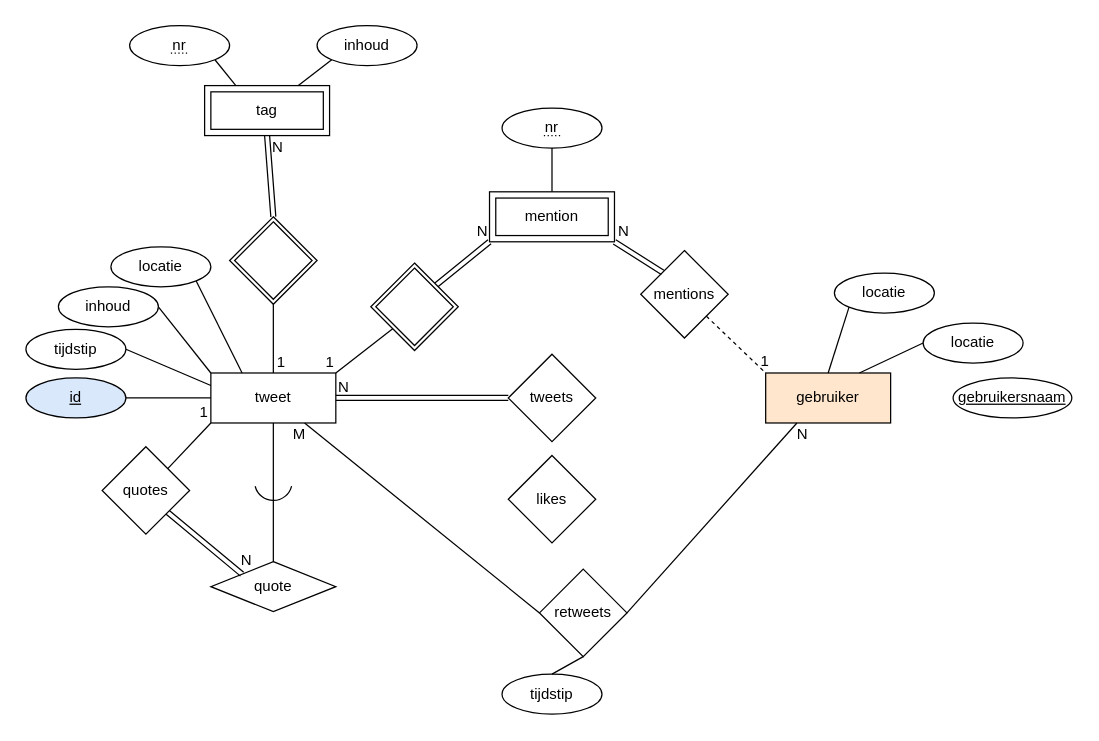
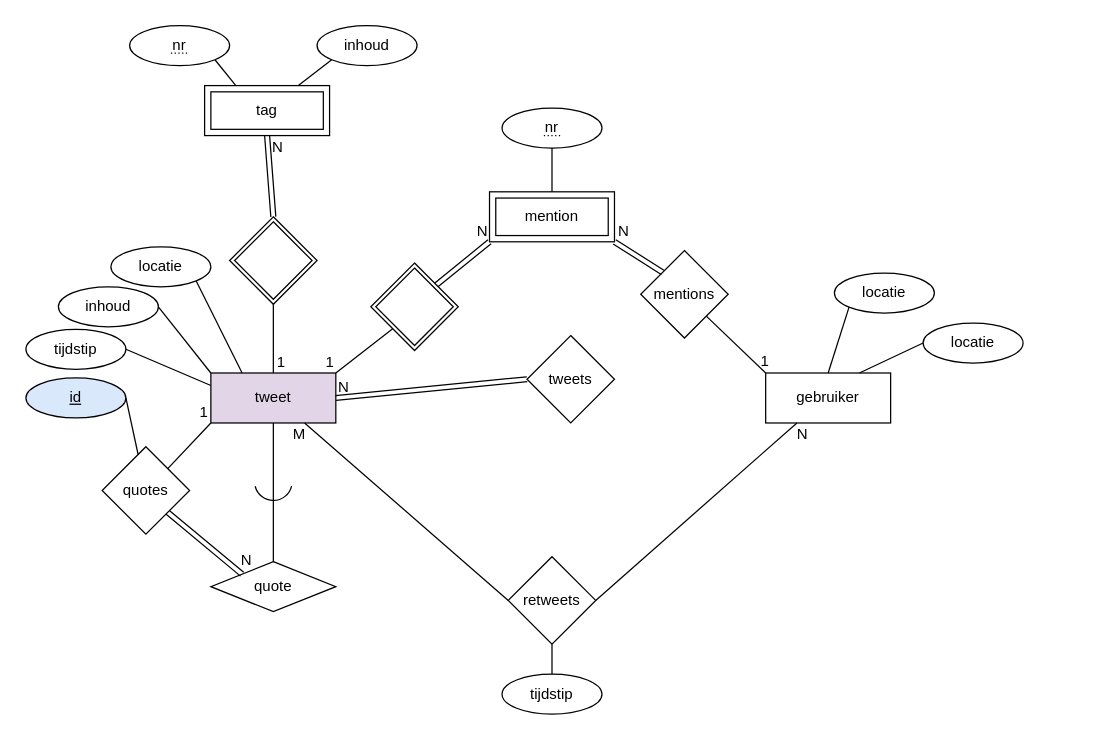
(736, 345) -> (736, 345)
(168, 398) -> (132, 426)
(273, 398) -> (273, 398)
(552, 398) -> (571, 379)
(828, 398) -> (828, 398)
(1013, 398) -> none
(552, 499) -> none
(583, 613) -> (552, 601)
